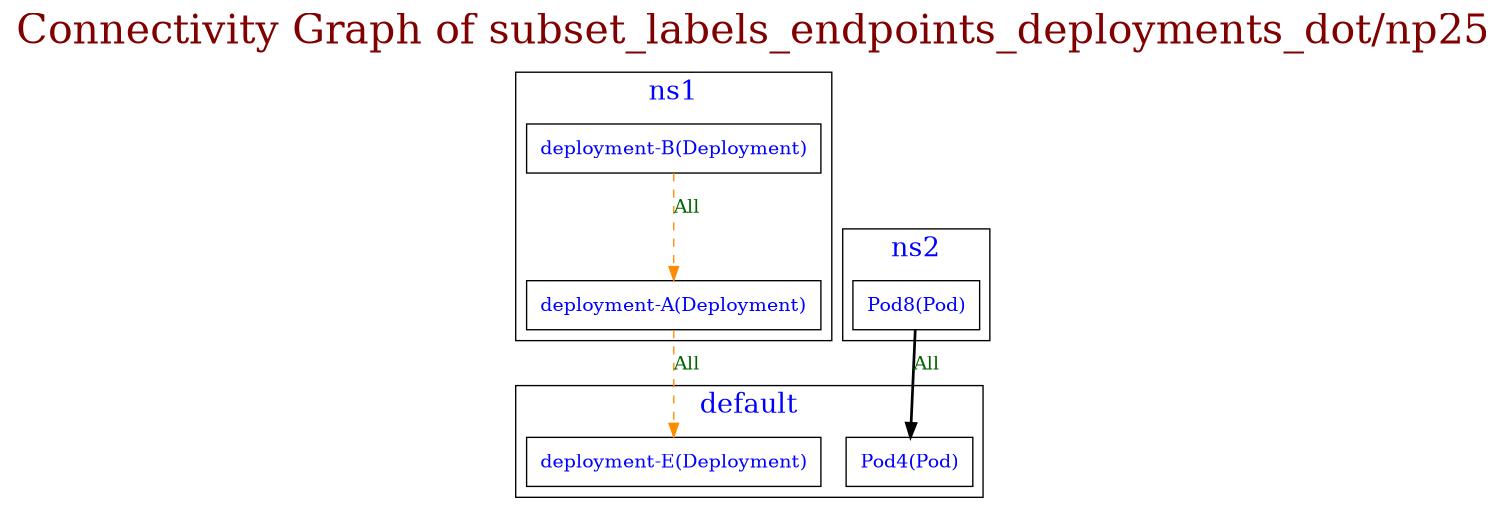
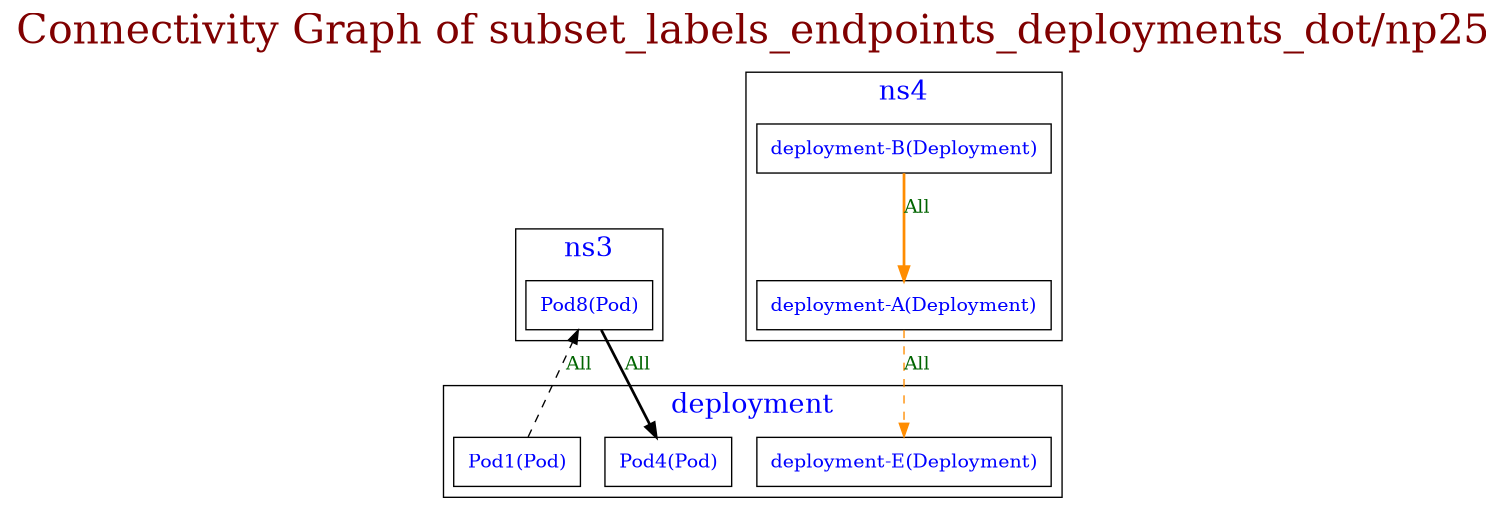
(674, 93) -> (904, 93)
(674, 220) -> (904, 220)
(916, 249) -> (589, 249)
(749, 406) -> (753, 406)
none -> (517, 462)
